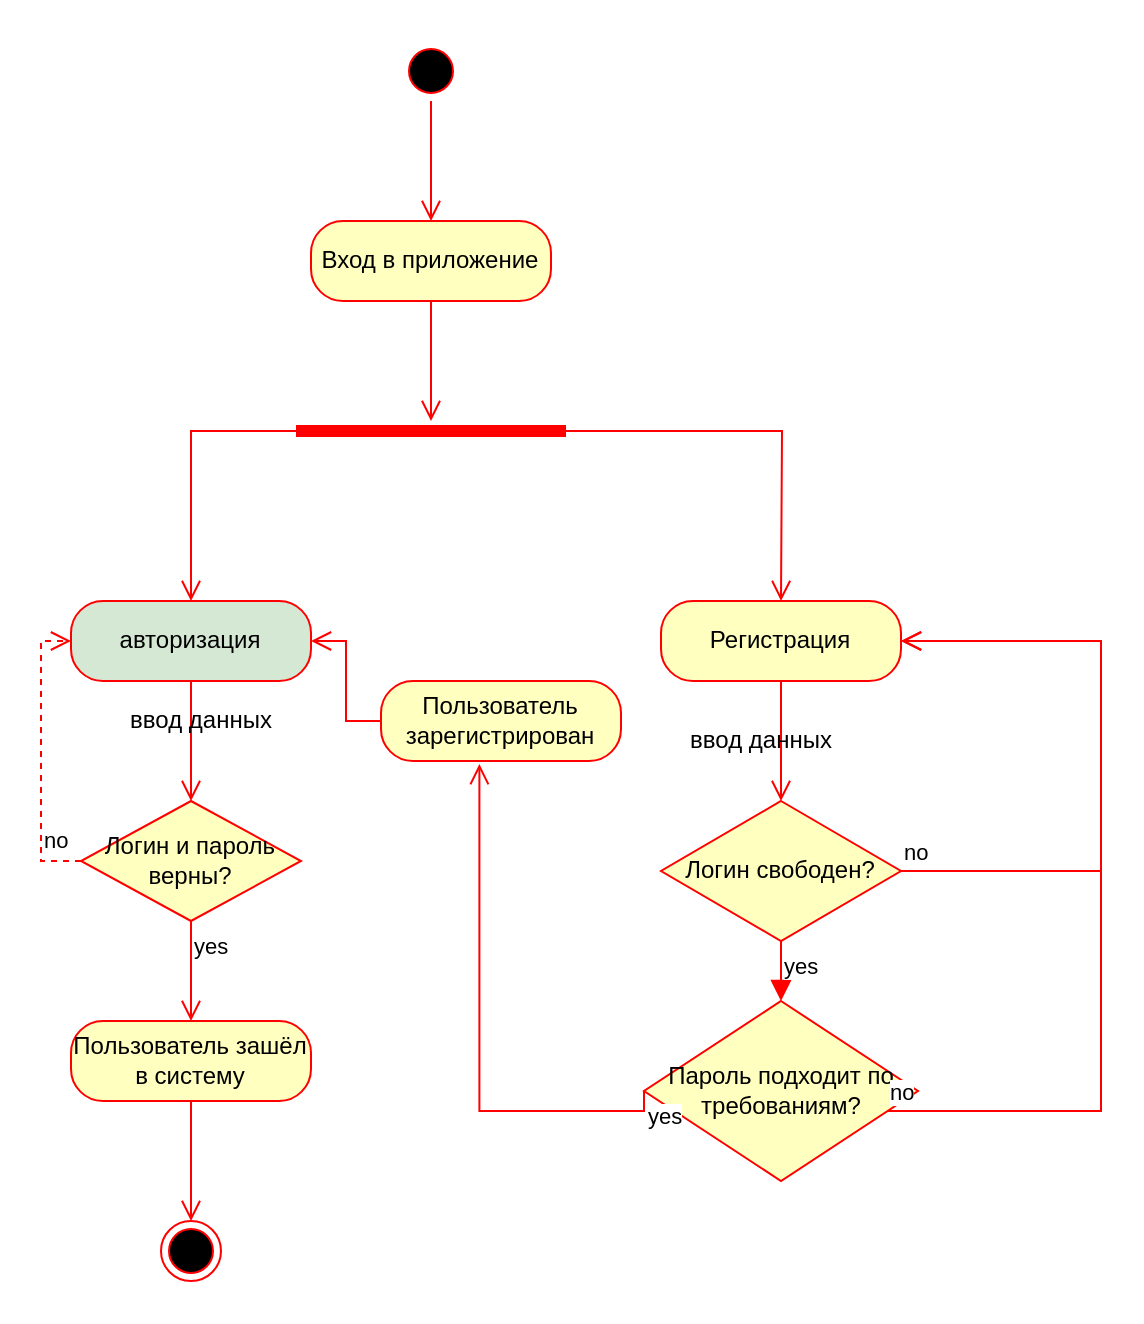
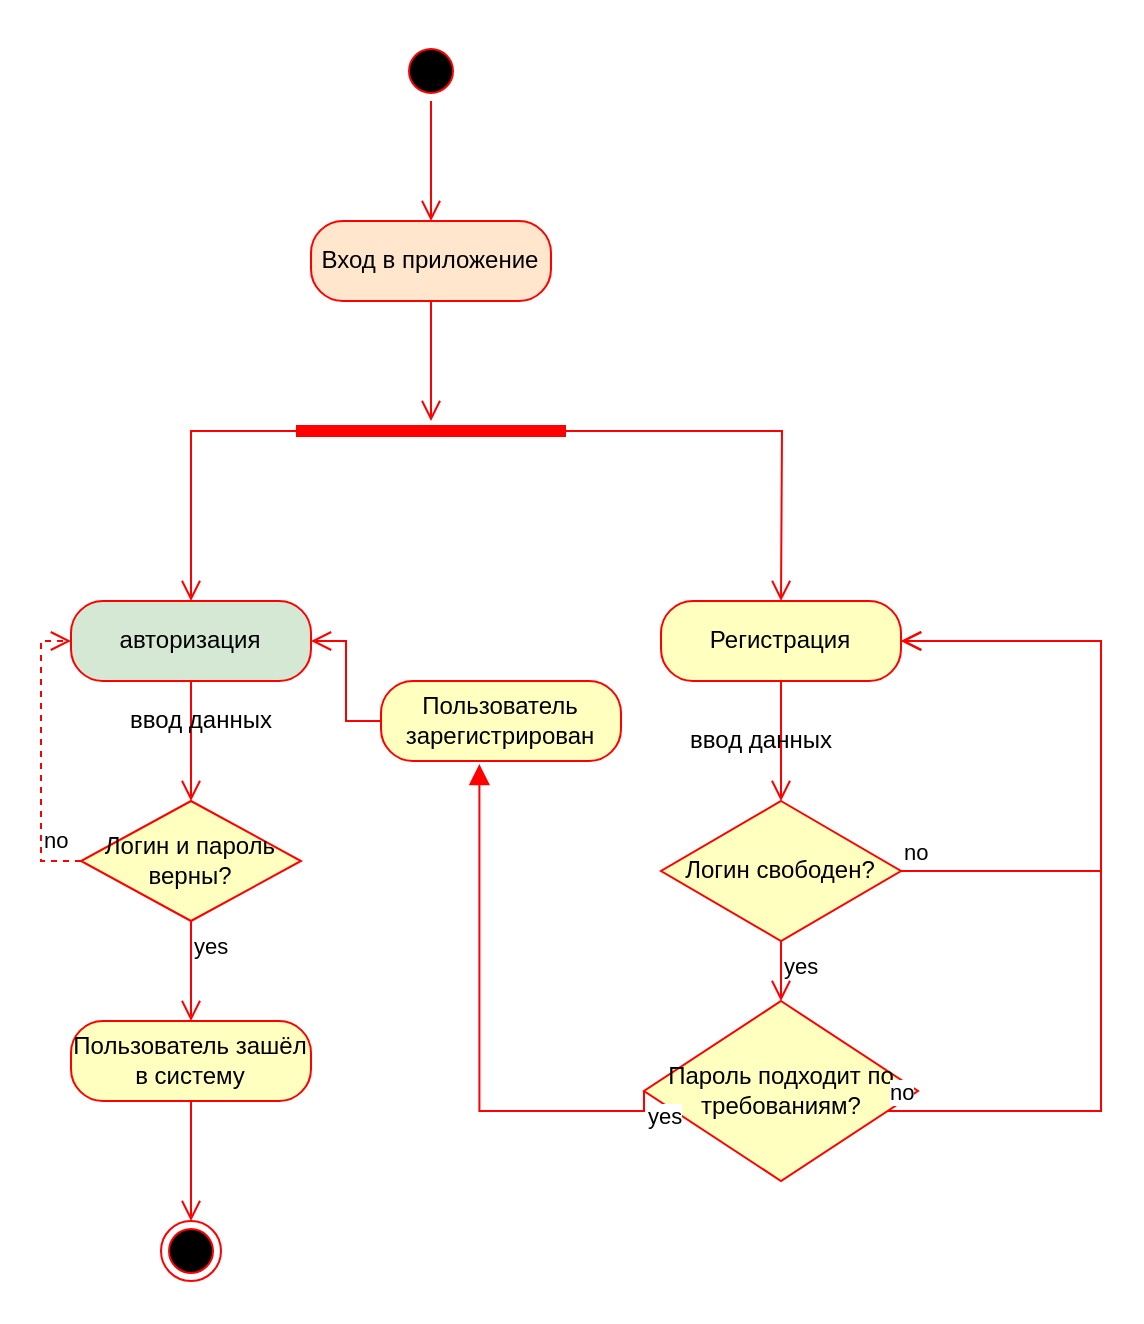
(431, 261) -> (431, 261)
(479, 778) -> (479, 785)
(781, 979) -> (781, 985)
